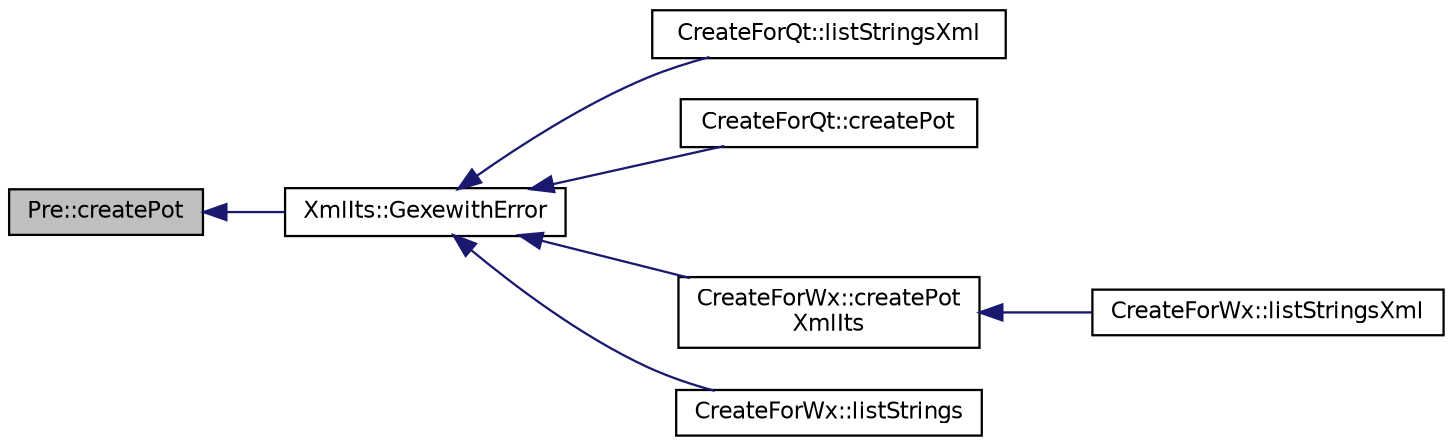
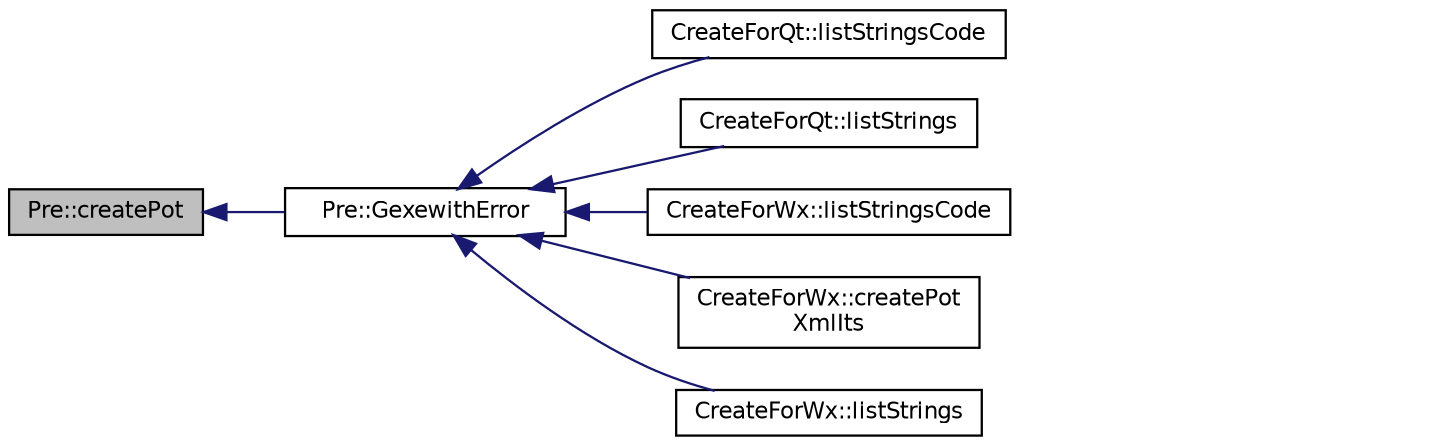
(829, 34) -> (829, 34)
(829, 123) -> (829, 123)
(425, 212) -> (425, 212)
none -> (829, 212)
(1268, 312) -> none
